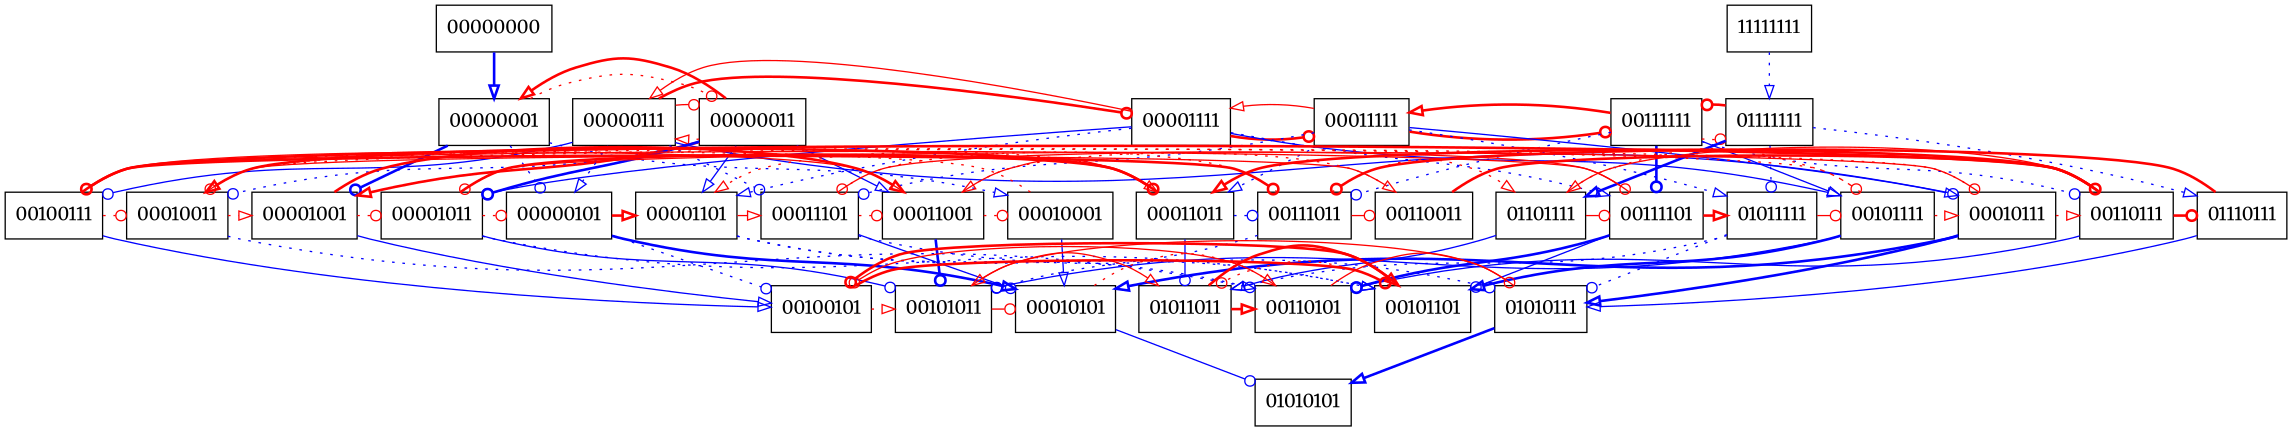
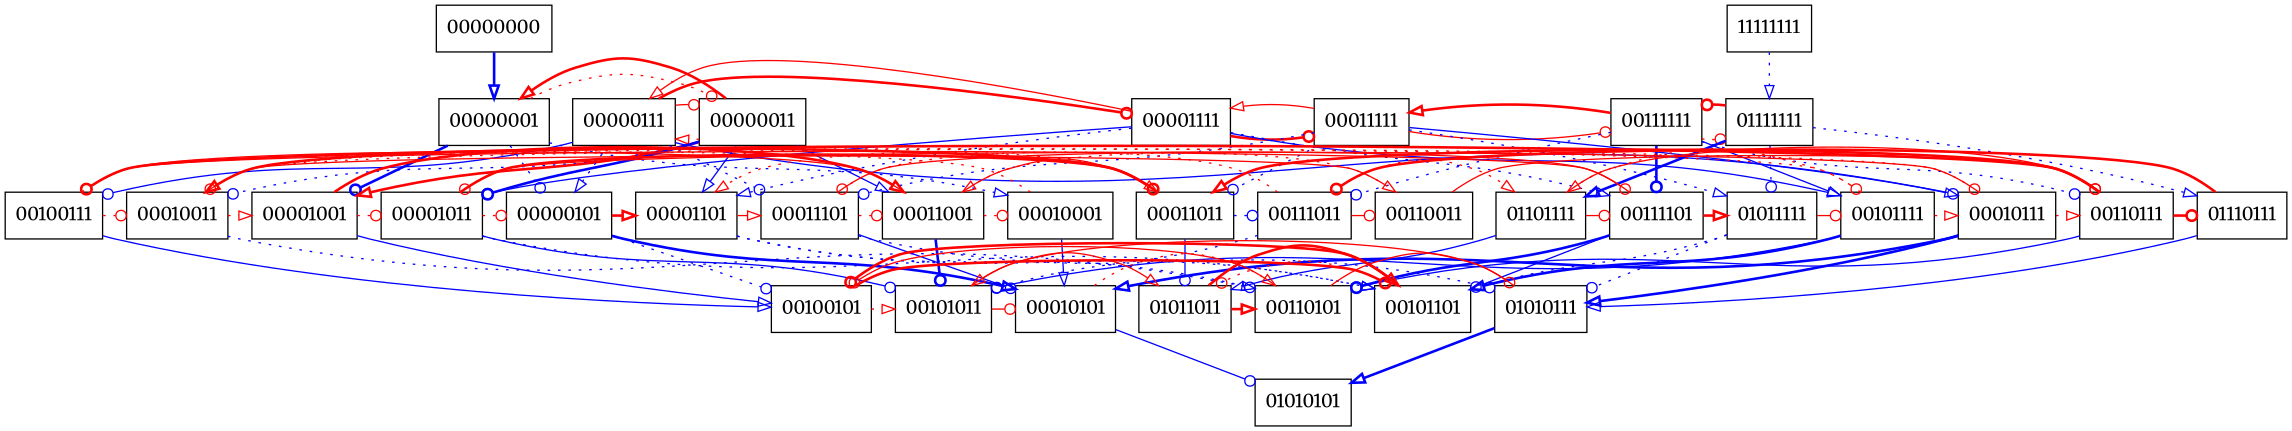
(1505, 140) -> (1505, 140)
(674, 156) -> none
(1770, 156) -> (1770, 156)
(1278, 166) -> (1278, 166)
(1486, 263) -> (1605, 262)
